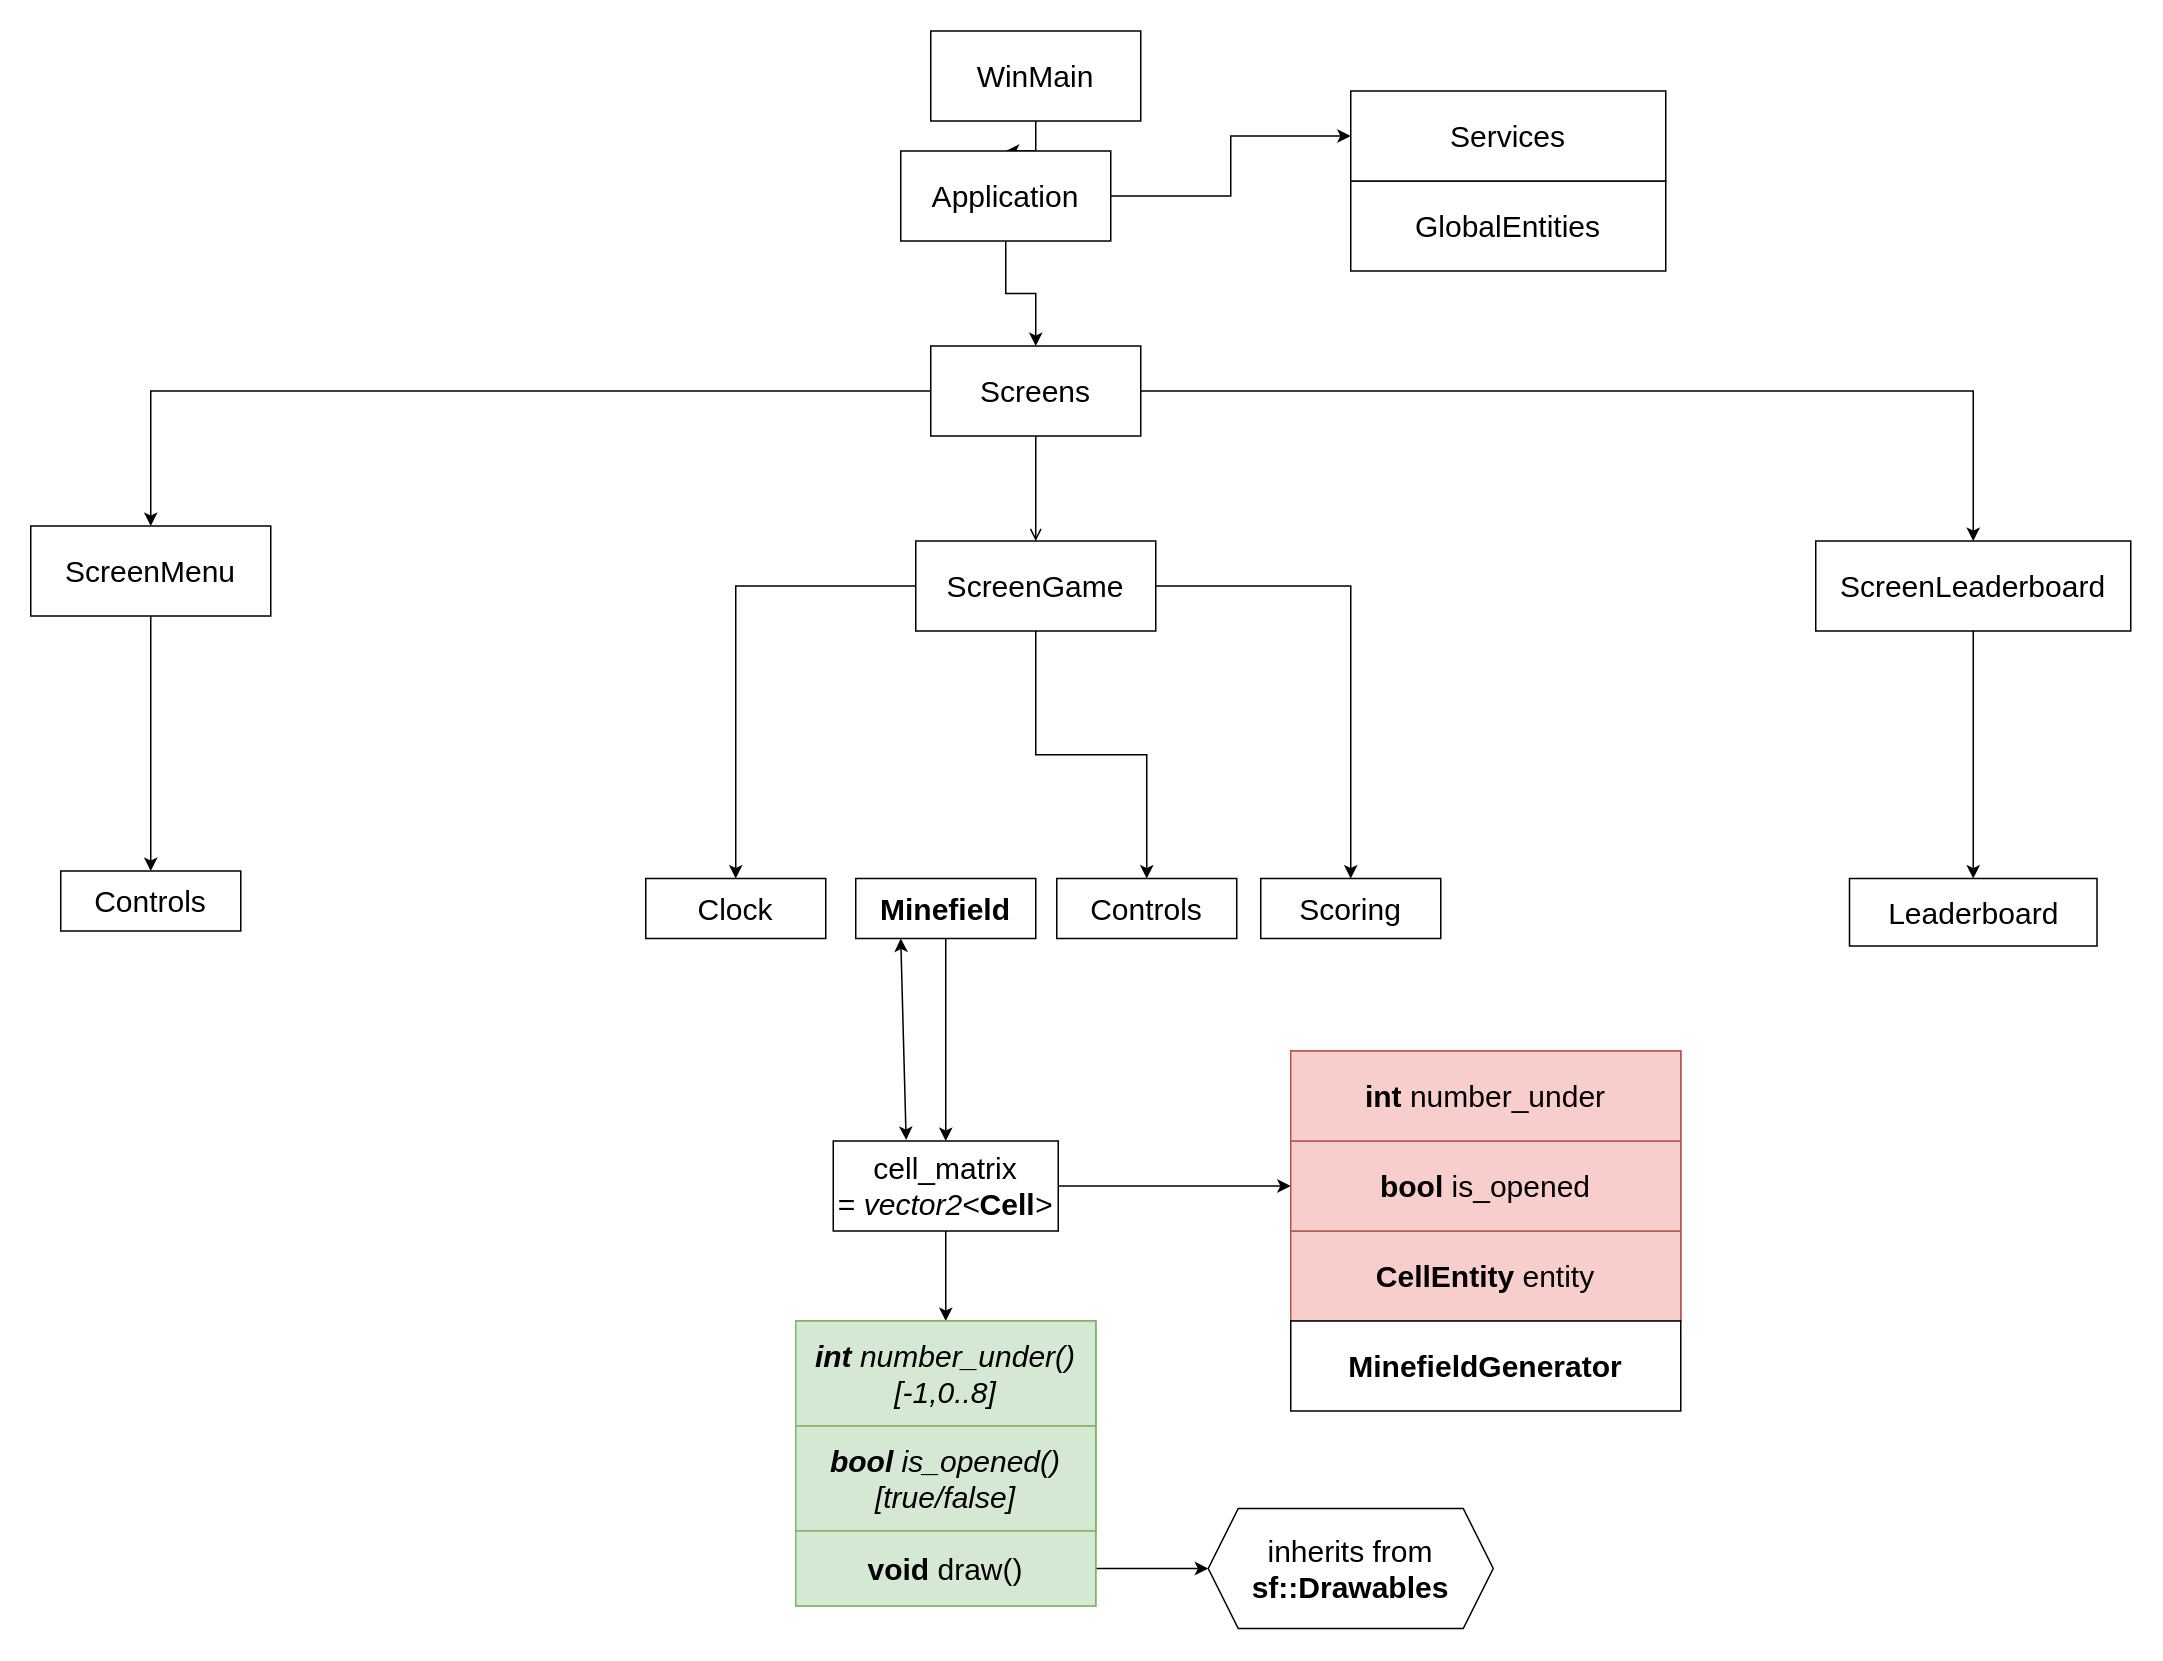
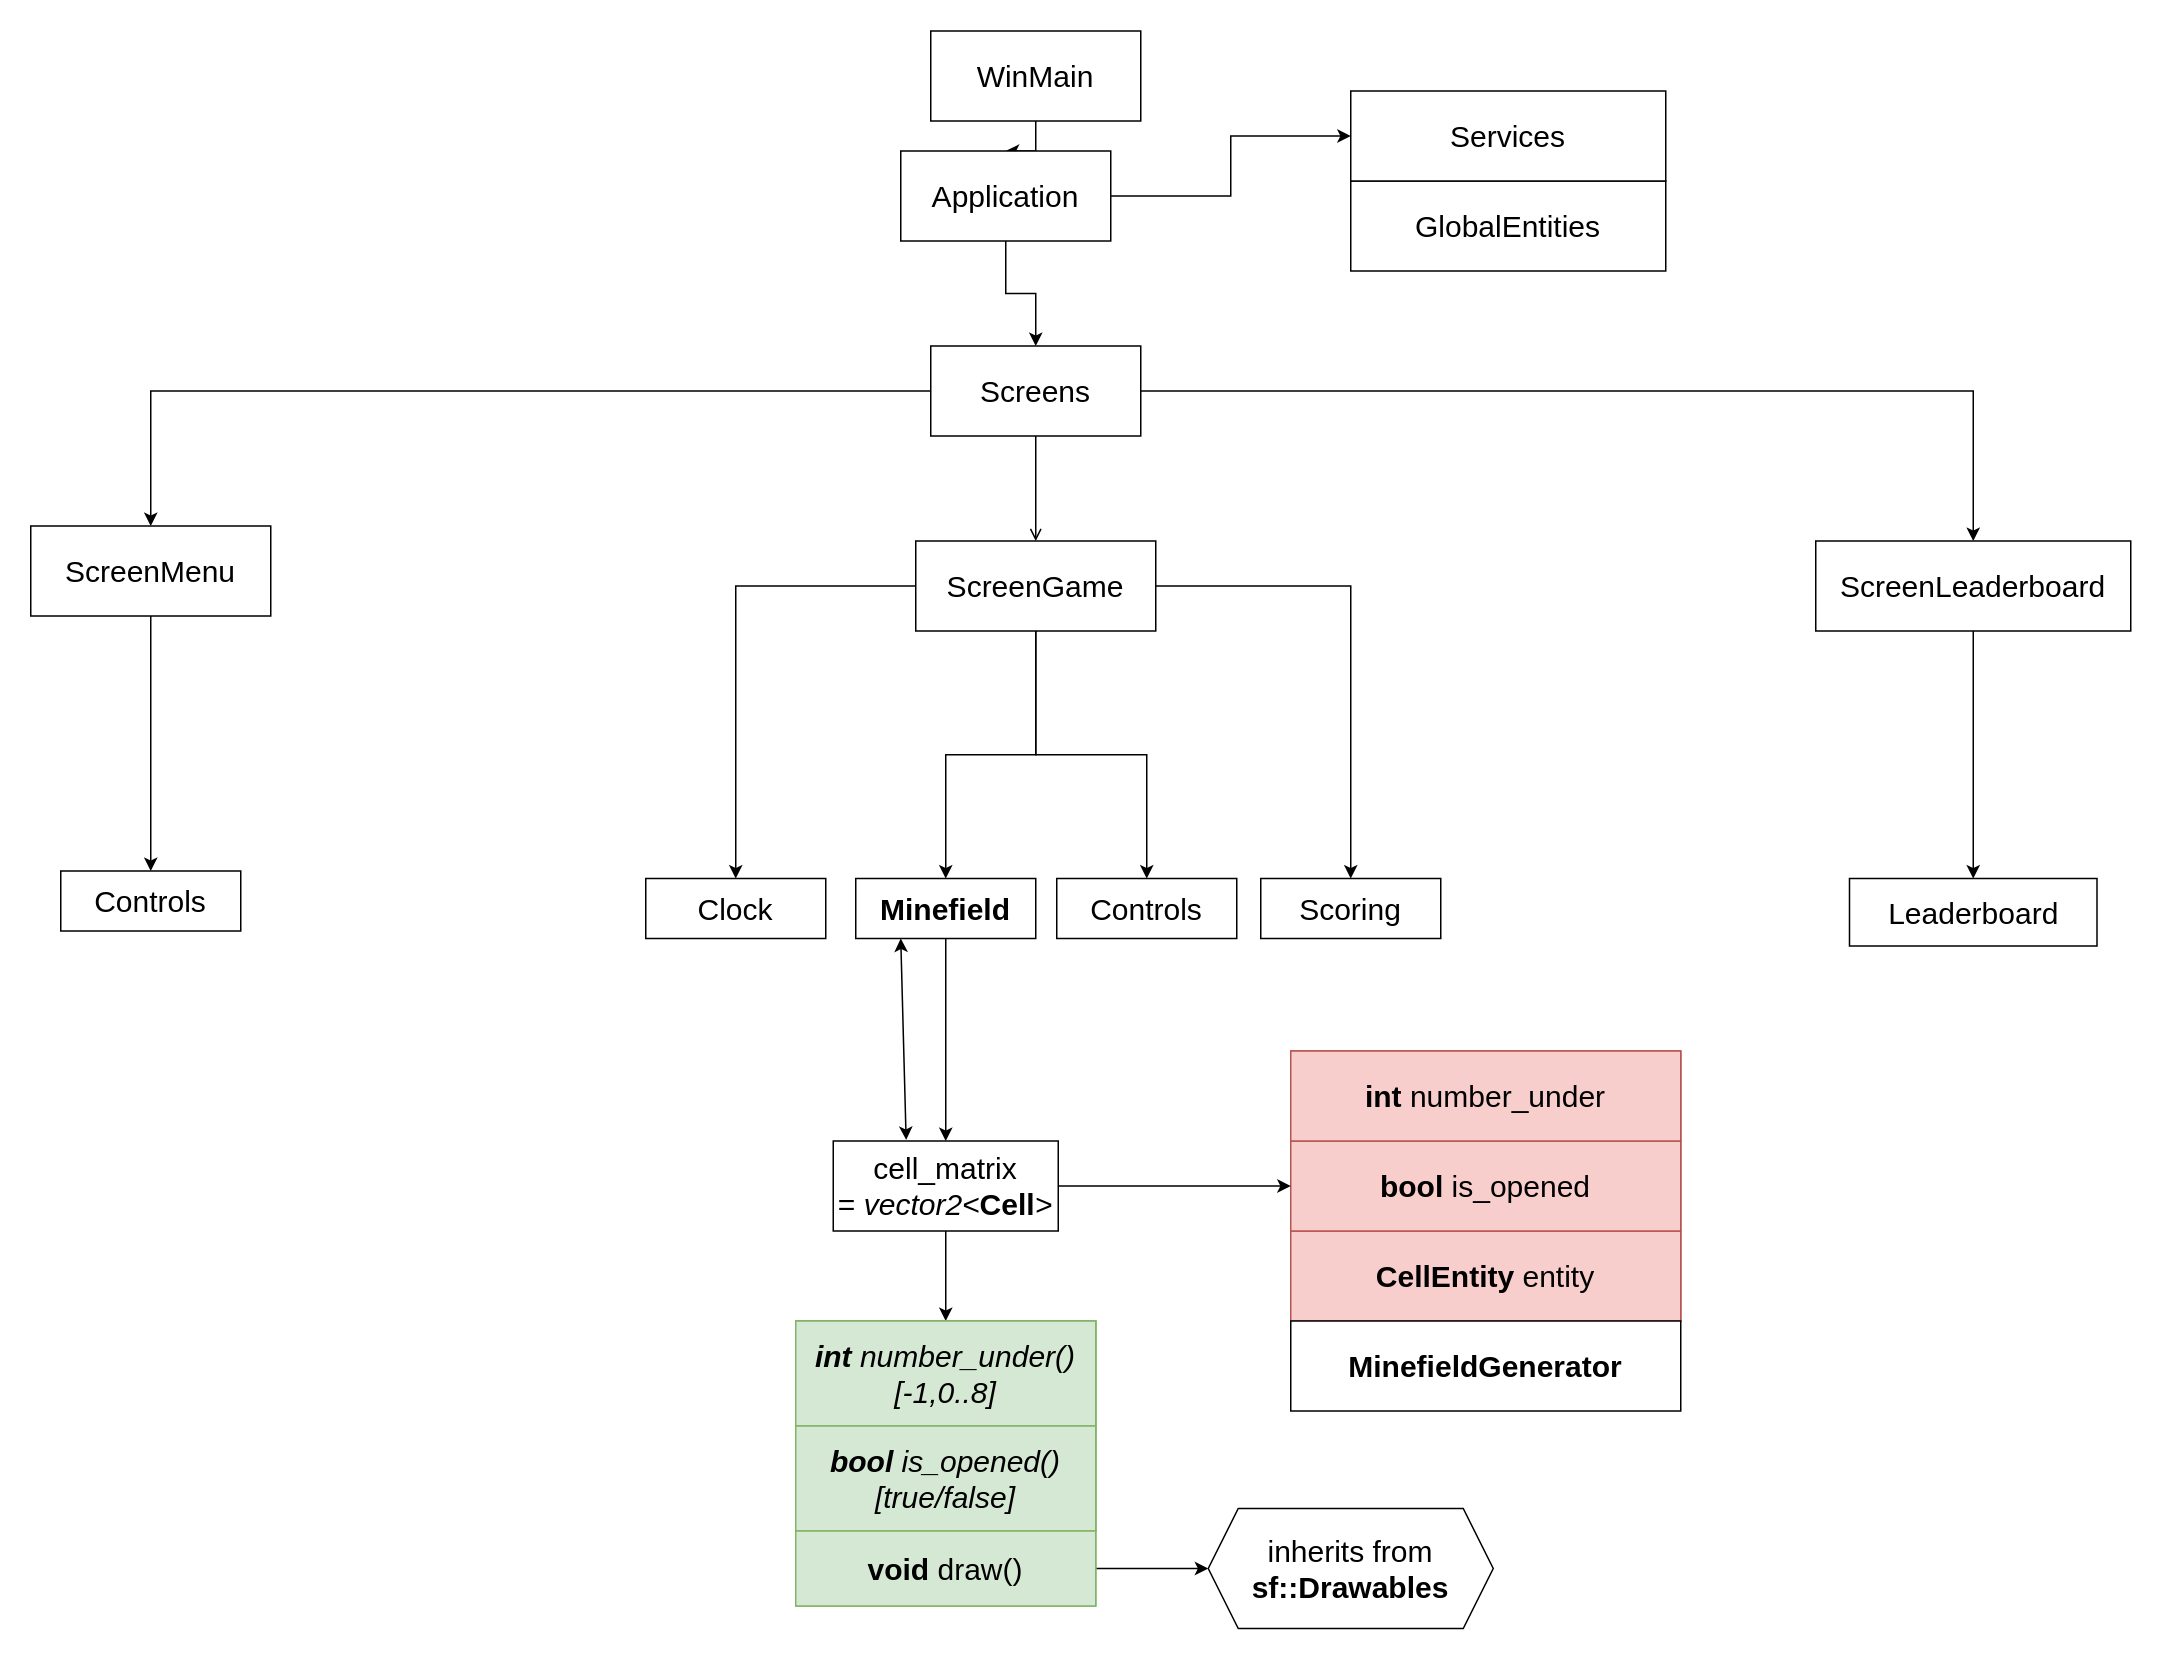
none -> (946, 768)
